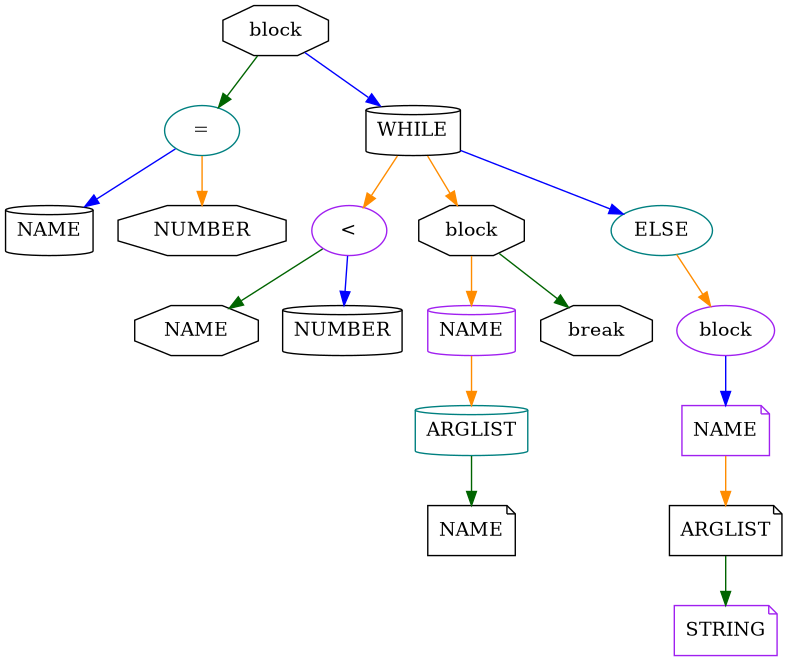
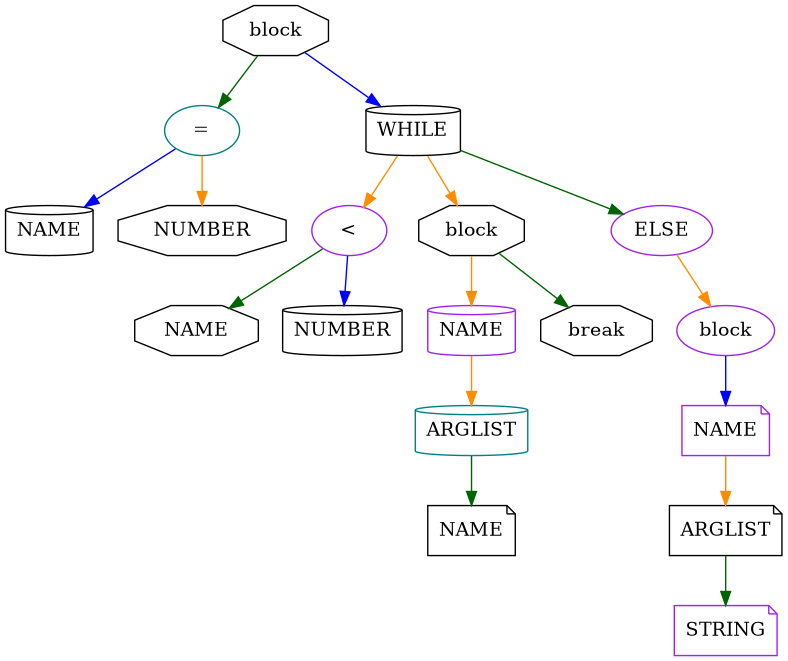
(535, 180) -> (535, 180)
(662, 231) -> (662, 231)
